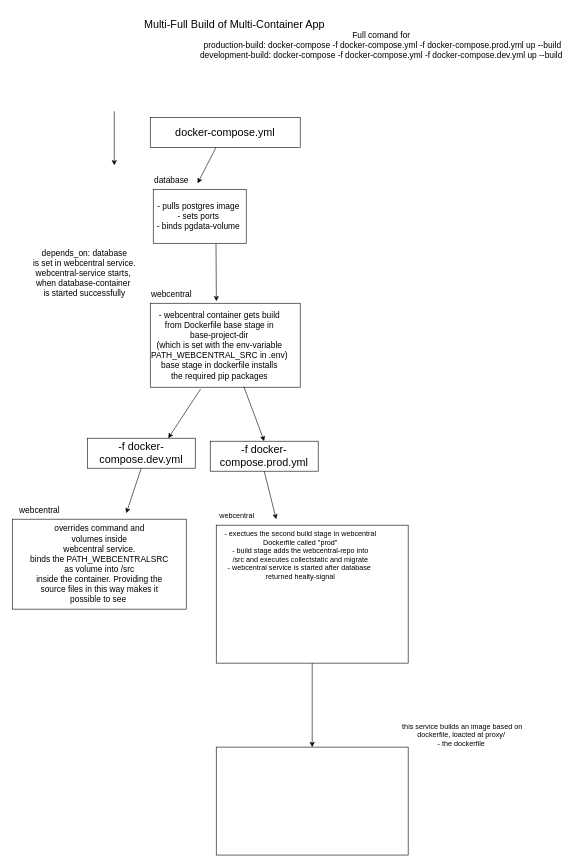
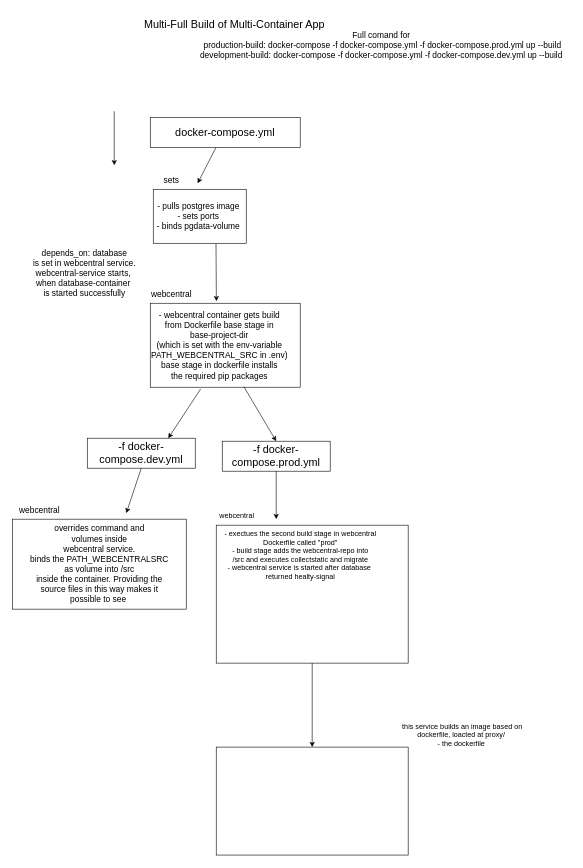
(172, 180) -> (172, 180)
(264, 456) -> (276, 456)
